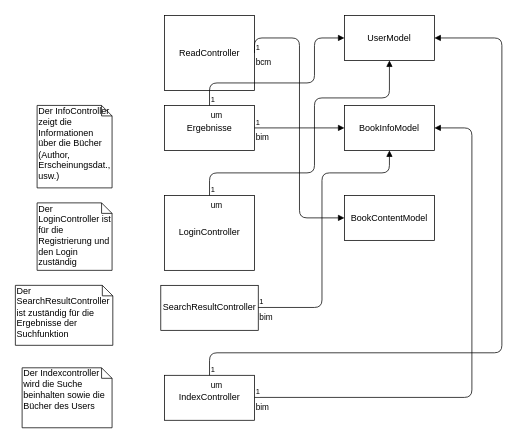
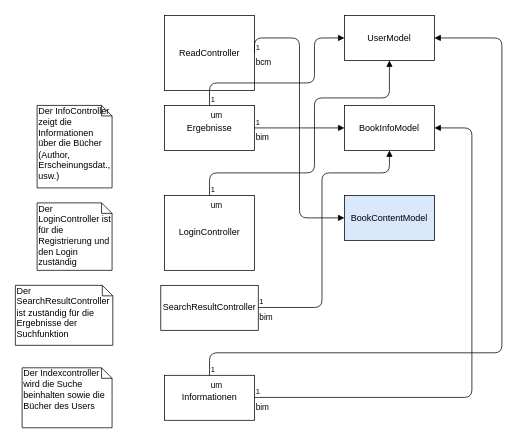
(390, 218) -> (390, 218)
(210, 398) -> (210, 398)
